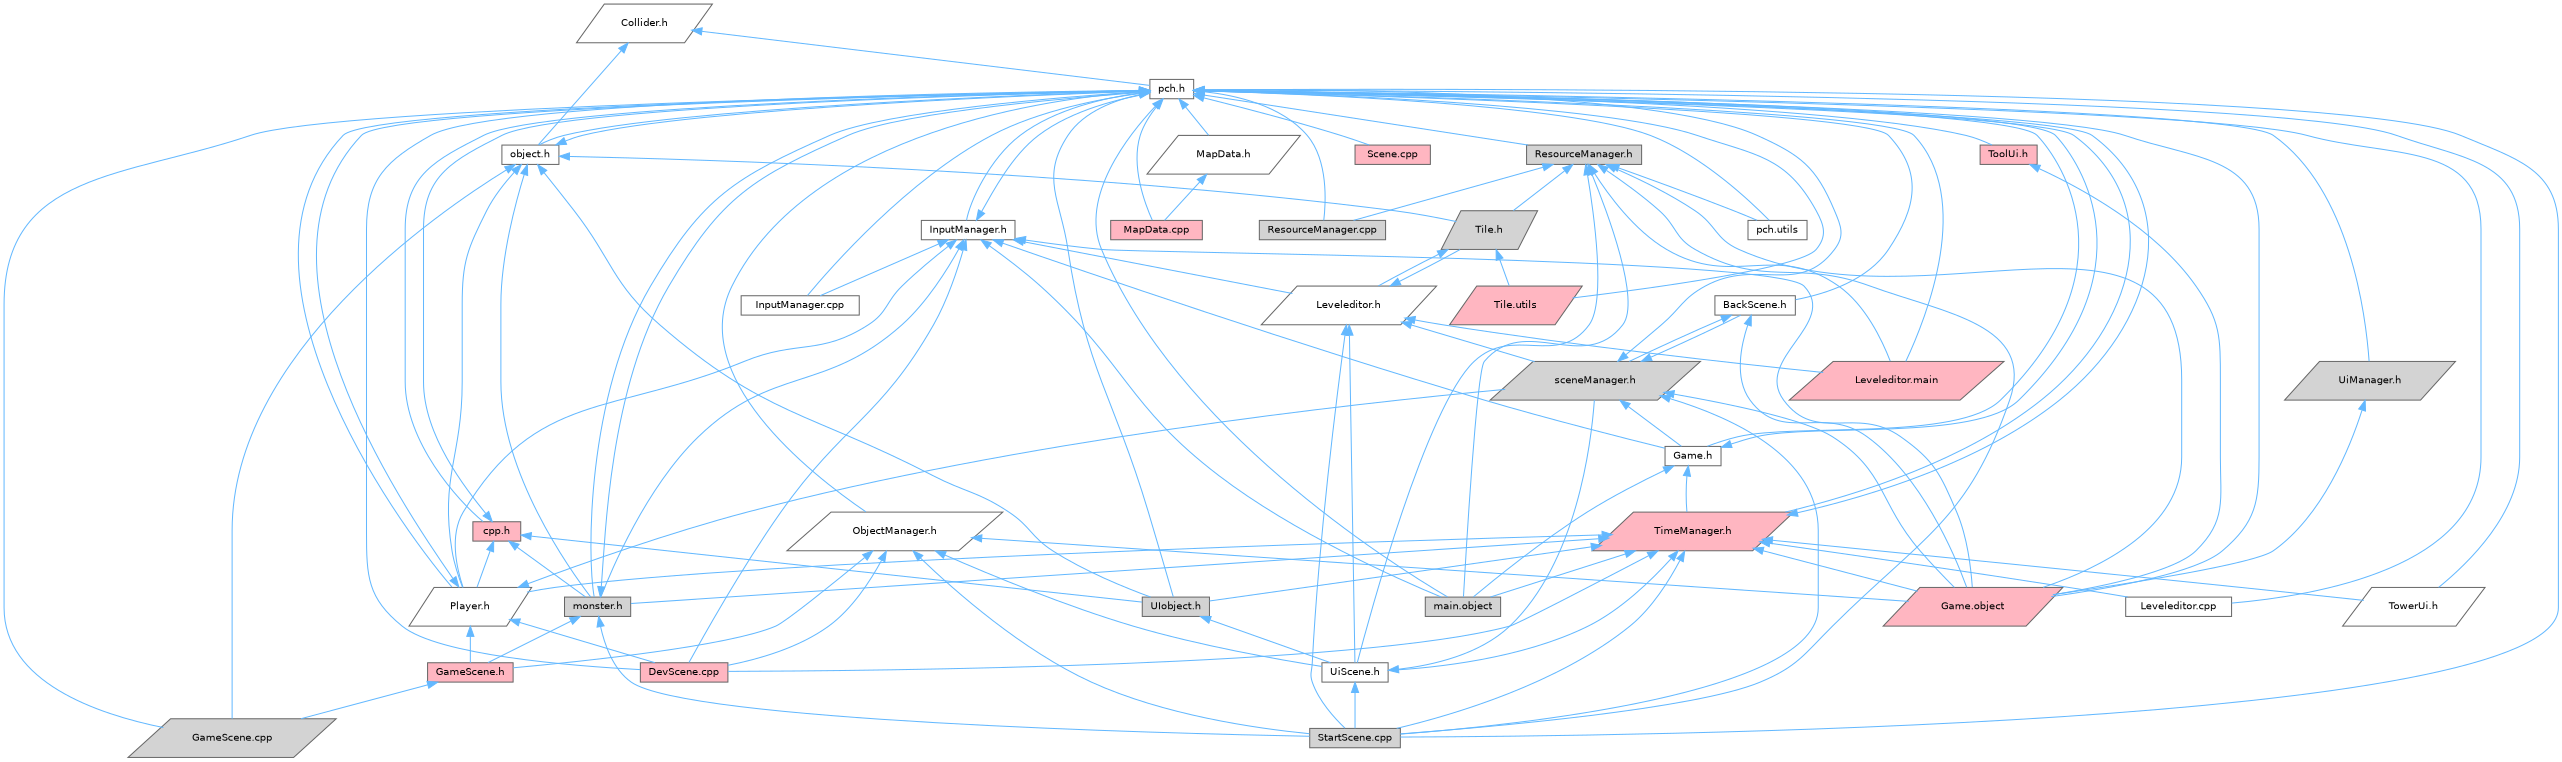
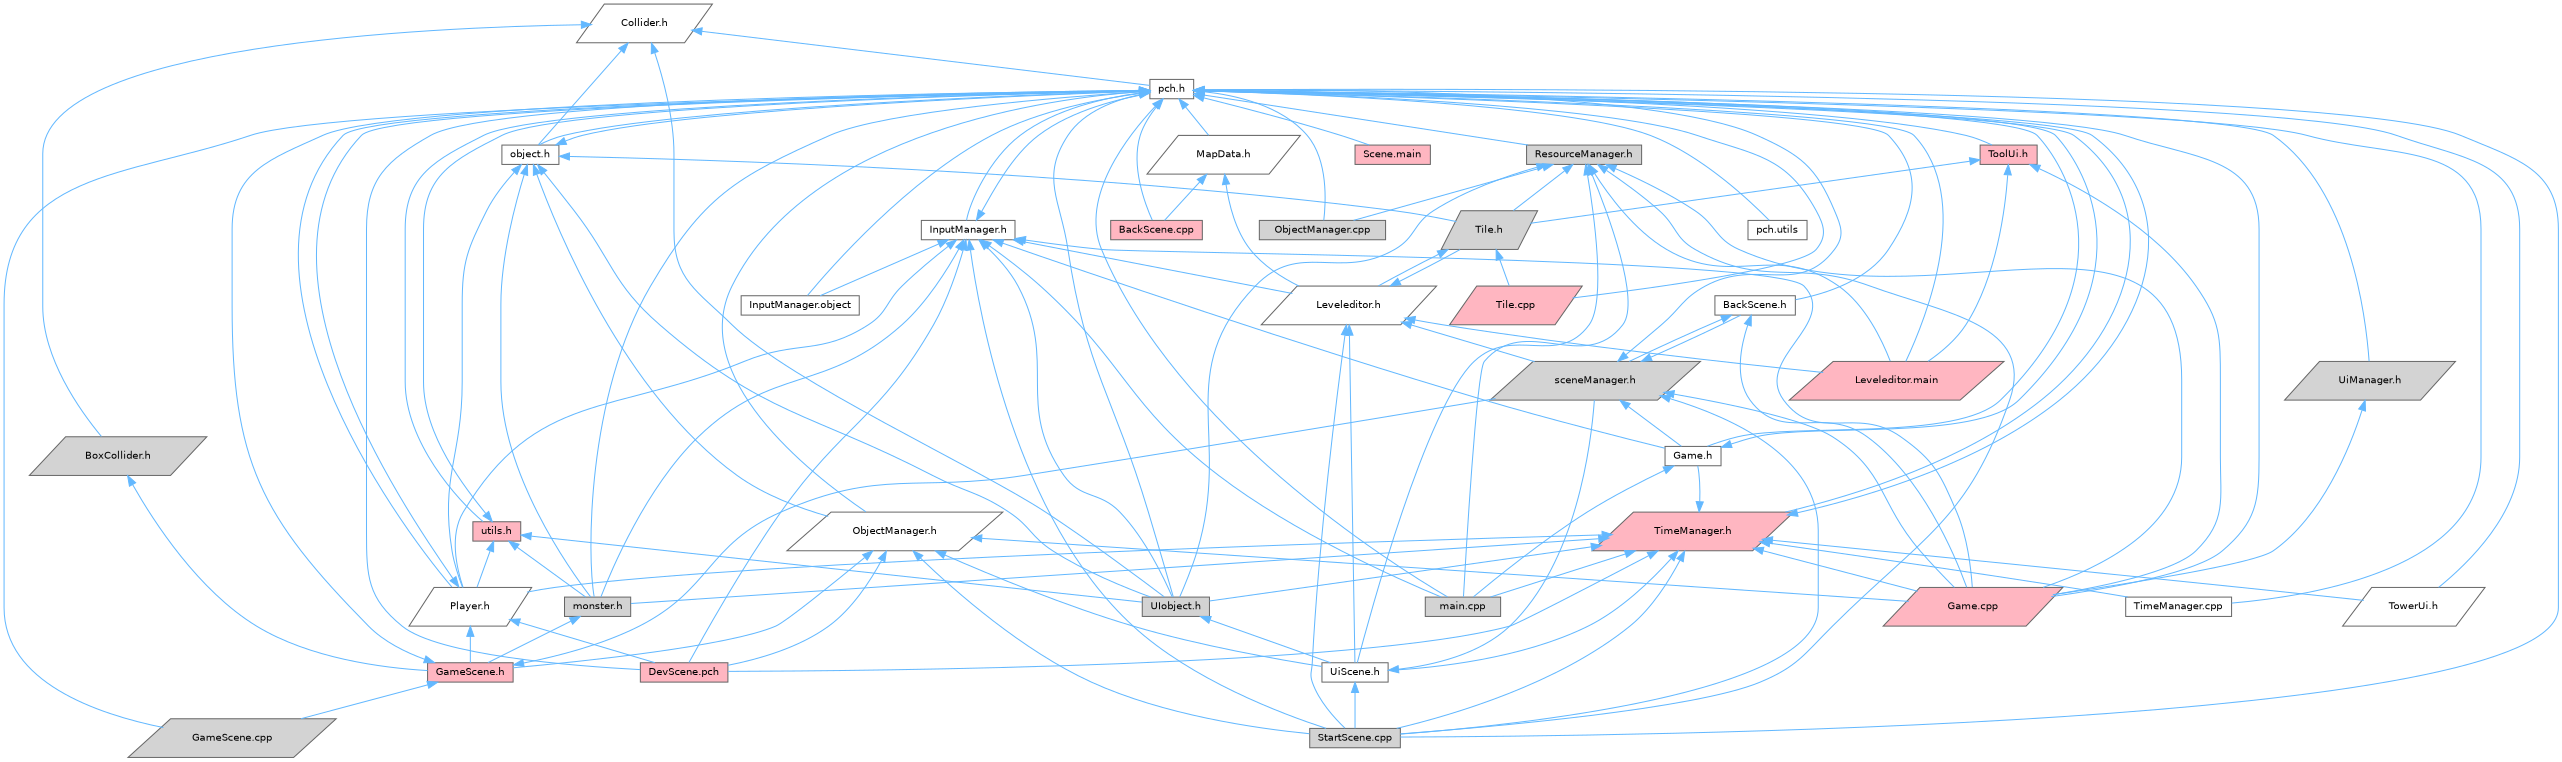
(1393, 155) -> (1393, 155)
none -> (1750, 192)
(1688, 193) -> (1263, 280)
(741, 194) -> (306, 143)
(1157, 230) -> (1157, 230)
(1322, 230) -> (1322, 230)
none -> (1248, 246)
none -> (1986, 283)
(800, 305) -> (800, 305)
(1516, 305) -> (1516, 305)
none -> (821, 387)
(271, 396) -> (645, 380)
none -> (1046, 440)
none -> (118, 456)
(1010, 456) -> (1012, 477)
(1686, 494) -> (1700, 484)
(497, 531) -> (497, 531)
(1463, 607) -> (1463, 607)
(1973, 607) -> (1973, 607)
(2179, 607) -> (2179, 607)
(684, 672) -> (684, 672)
(936, 723) -> (1063, 536)
